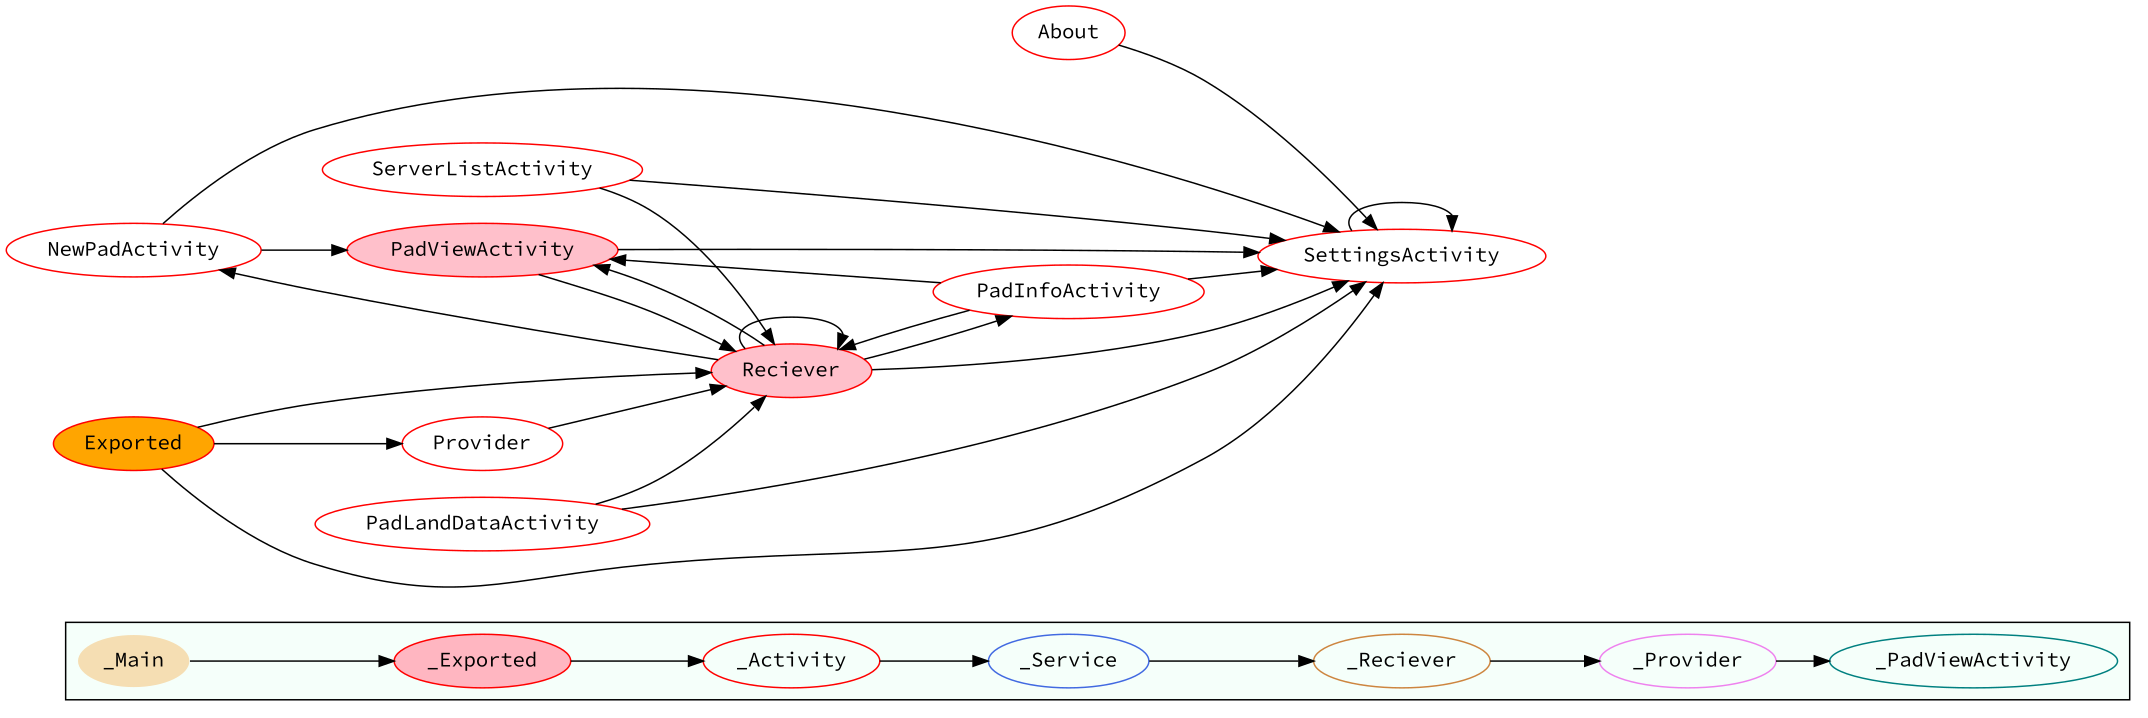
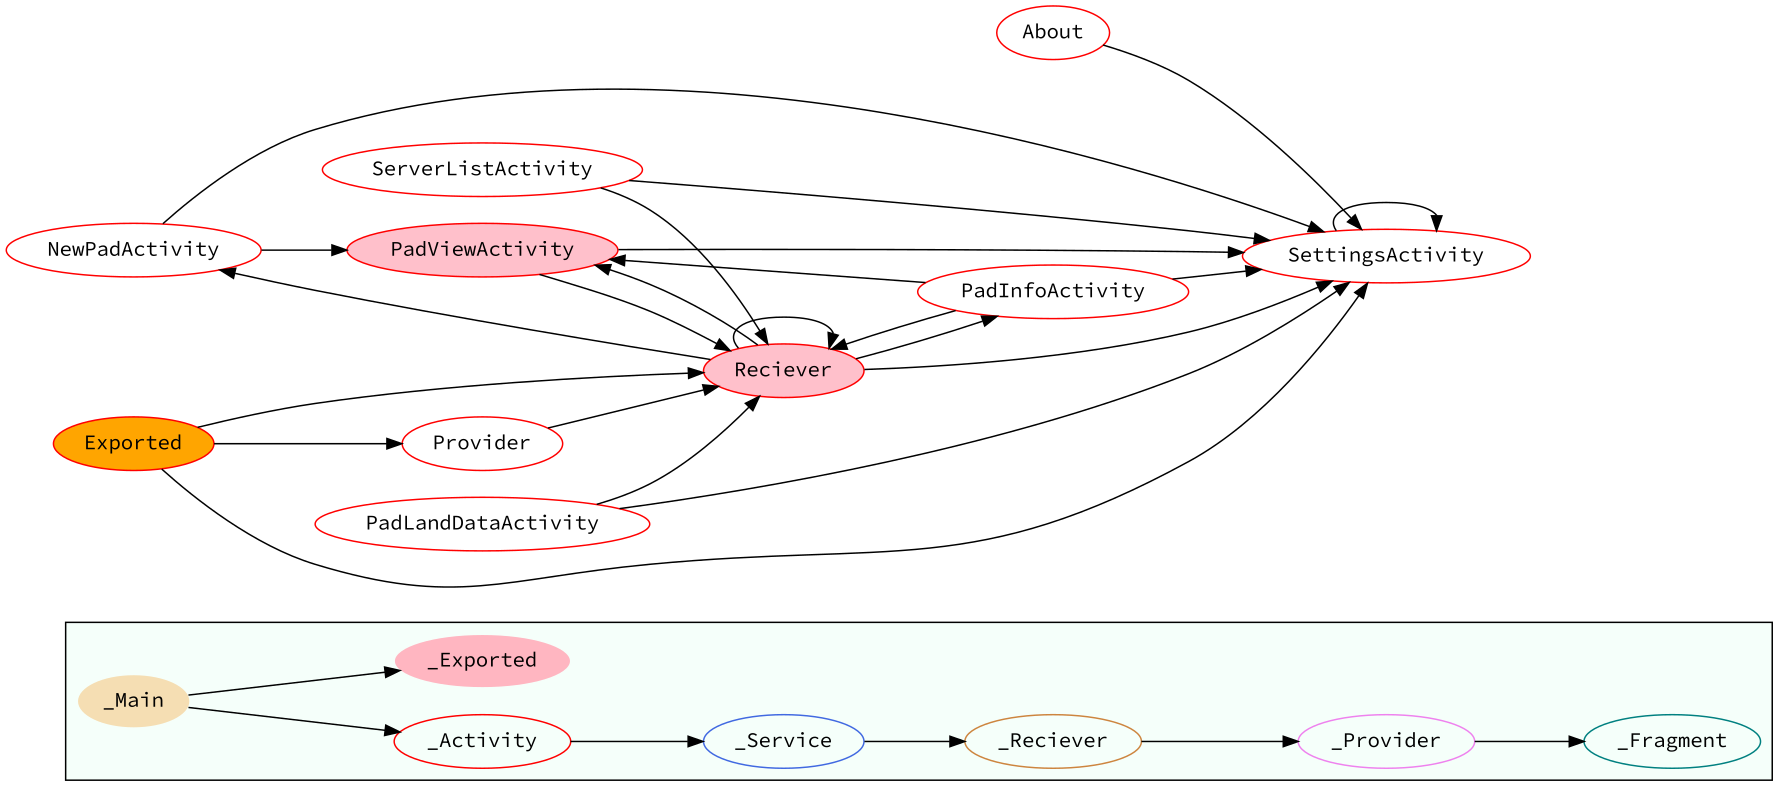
(482, 661) -> (482, 661)
(630, 661) -> (287, 719)
(1974, 661) -> (1672, 741)
